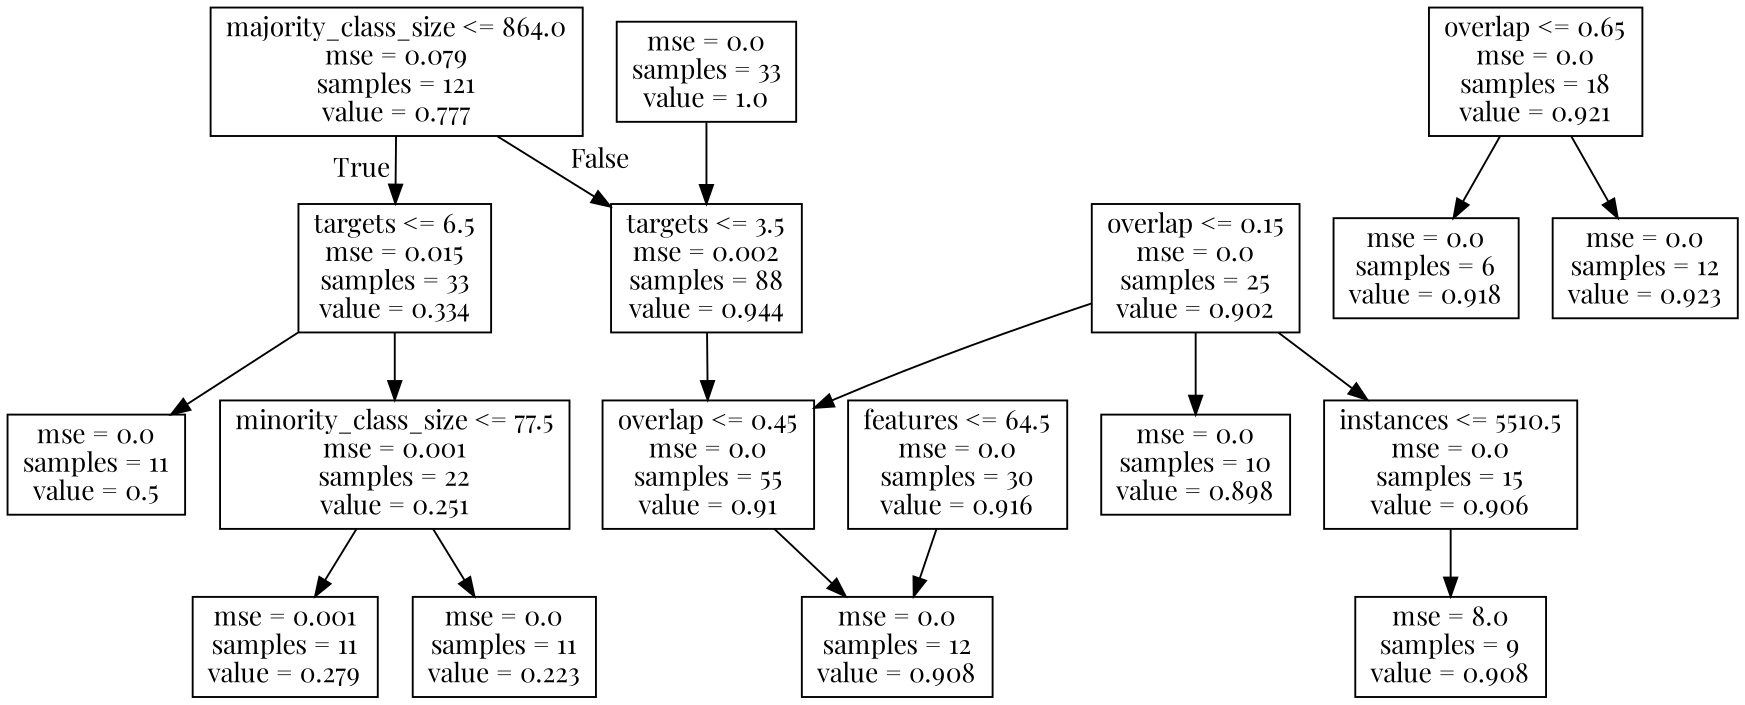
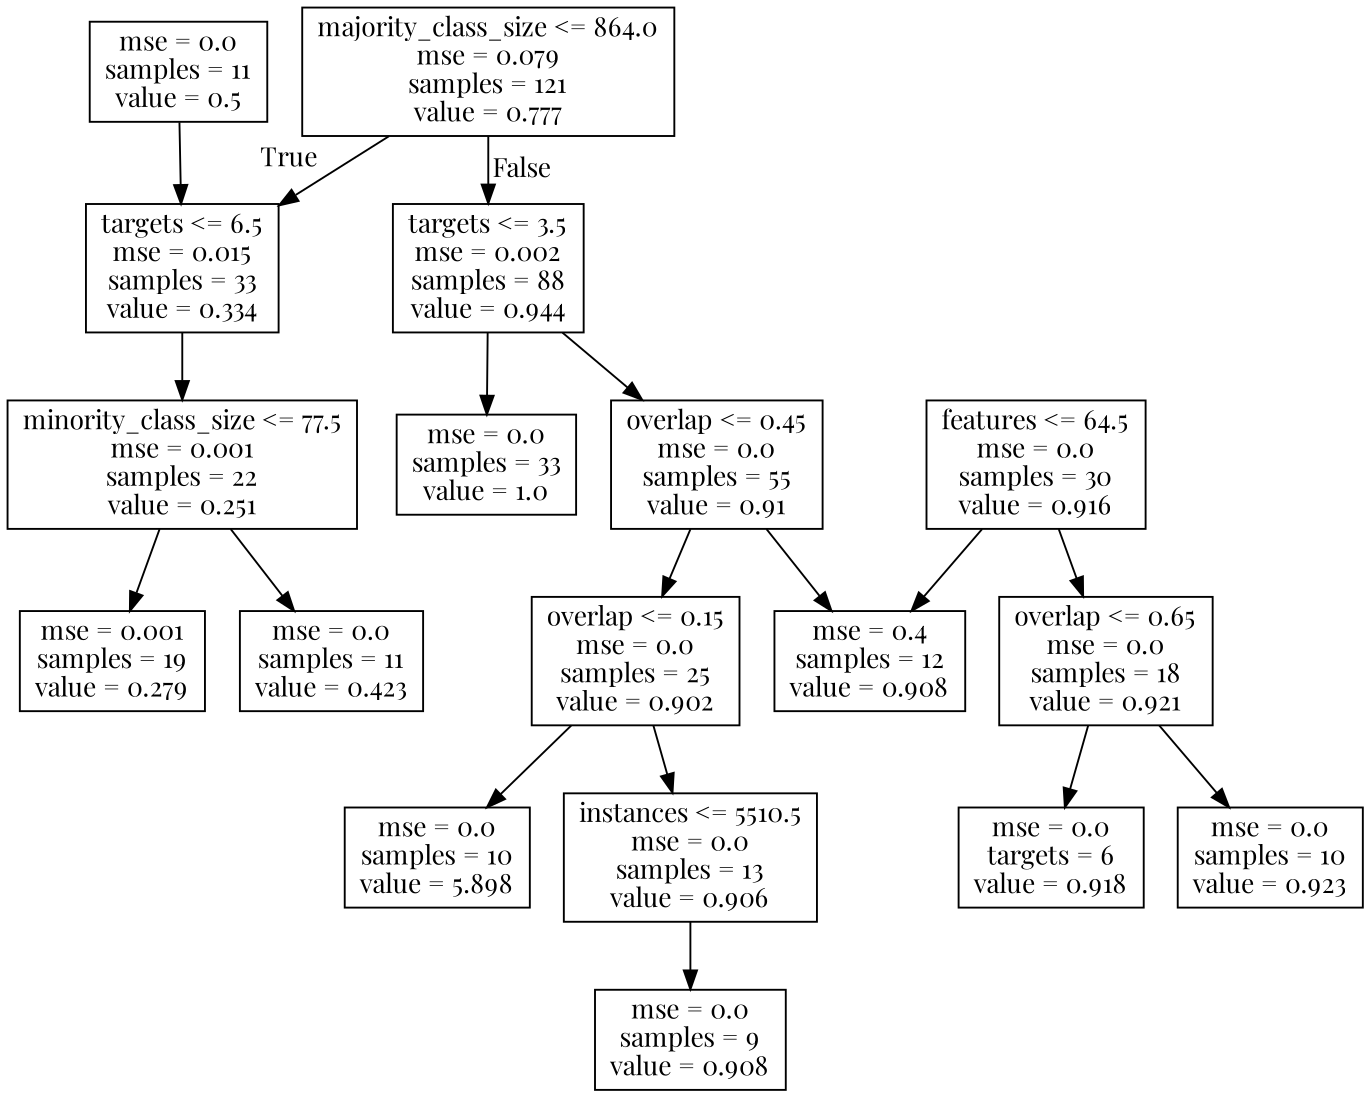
(706, 154) -> (487, 364)
(1426, 268) -> (1051, 858)
(1645, 268) -> (1270, 858)
(961, 349) -> (680, 554)
(243, 368) -> (180, 154)
(1196, 465) -> (437, 858)
(1451, 465) -> (690, 858)
none -> (1068, 554)
(285, 647) -> (112, 661)
(504, 647) -> (332, 661)
(897, 647) -> (870, 661)
(1451, 647) -> (690, 1040)
